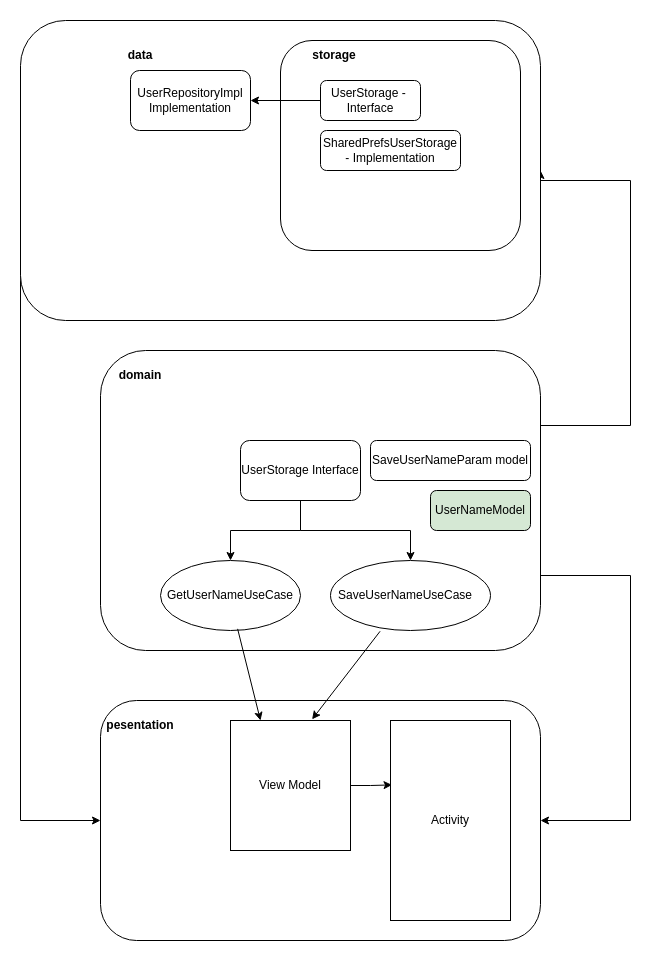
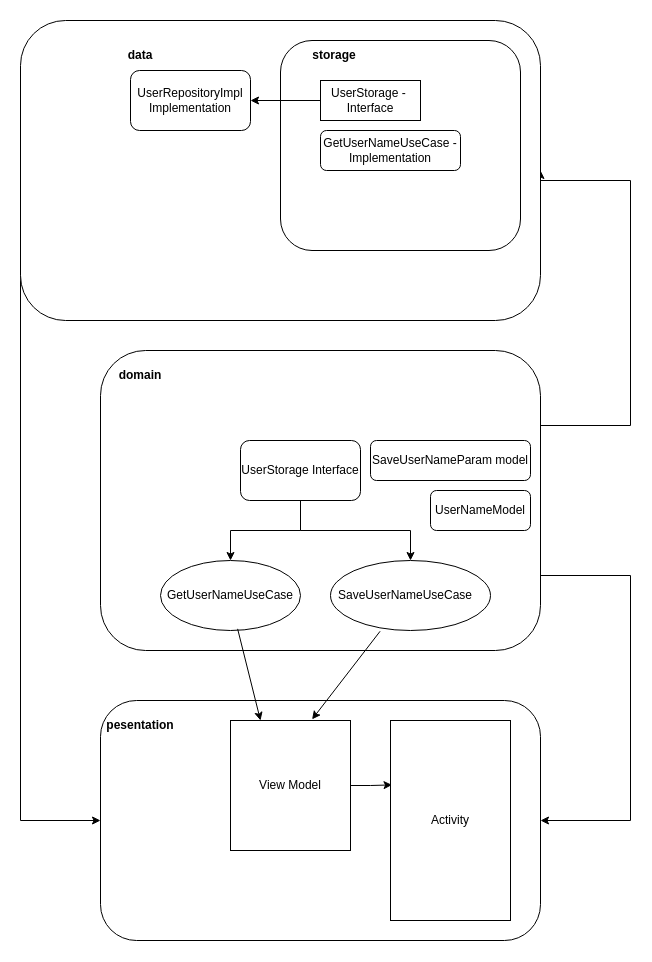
(371, 101) -> (371, 101)
(391, 151) -> (391, 151)
(481, 511) -> (481, 511)
